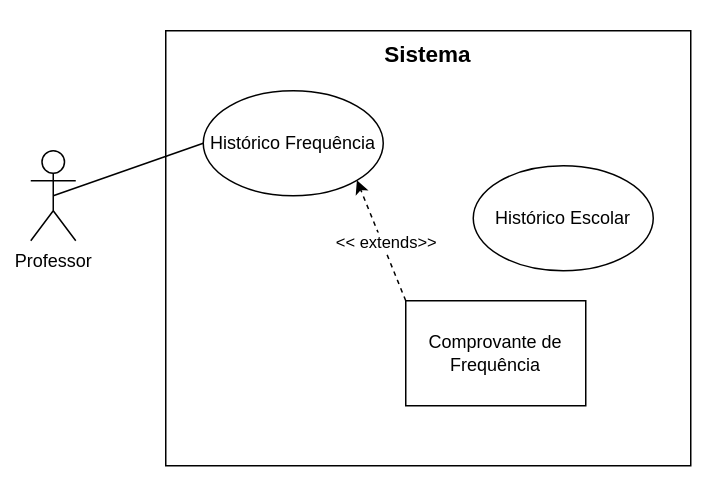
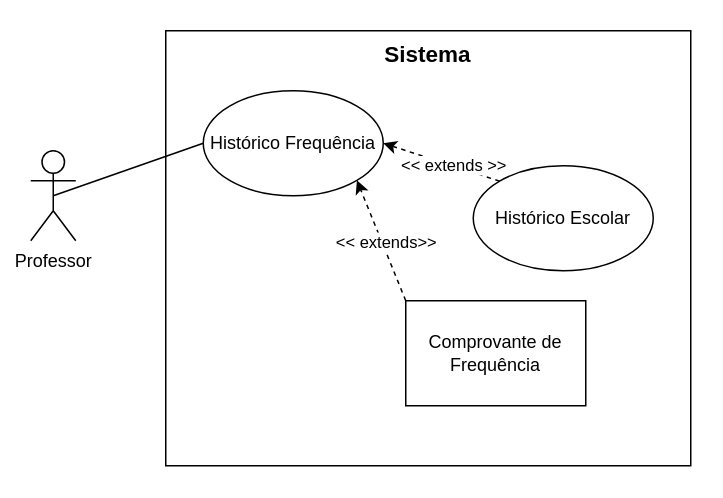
none -> (454, 166)
